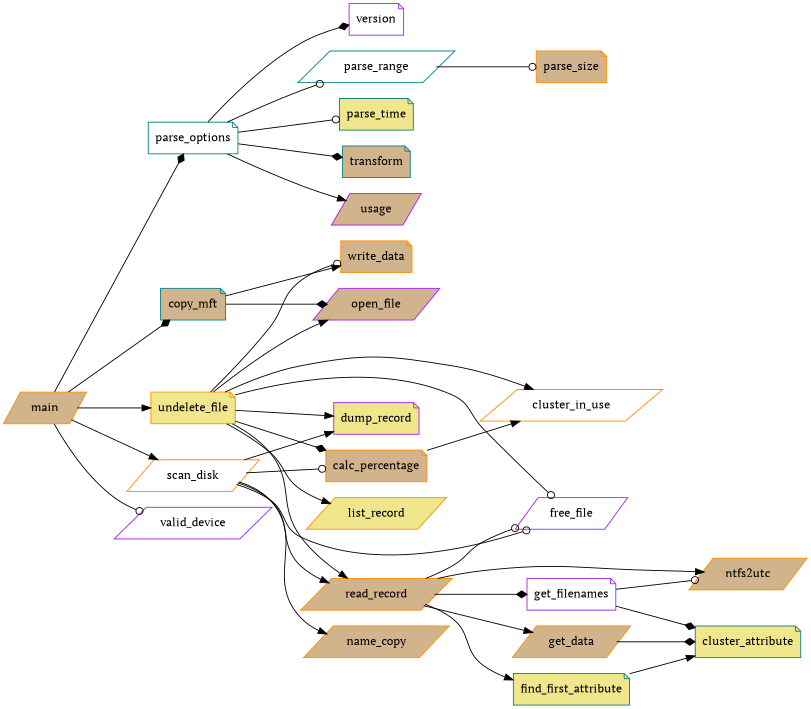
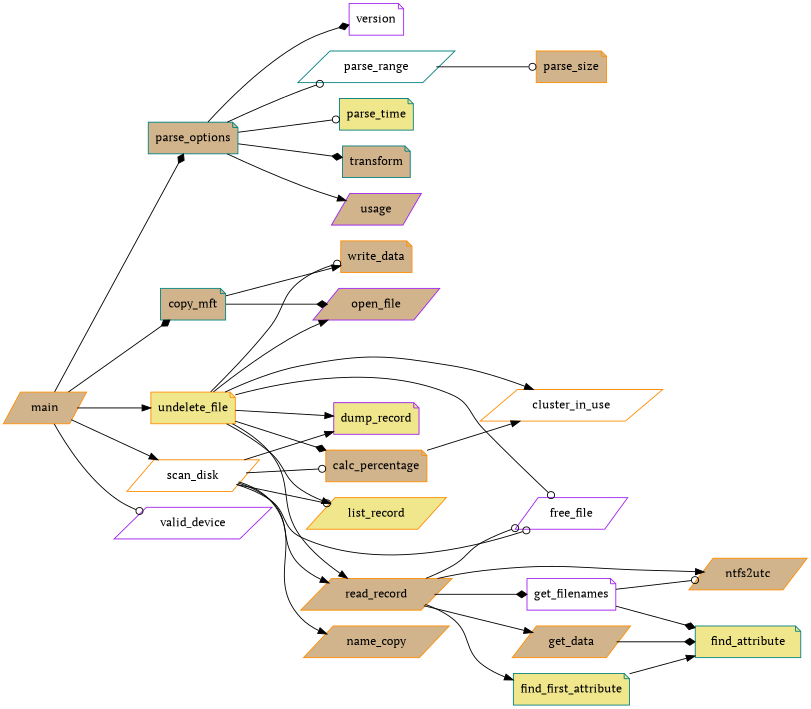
(193, 138) -> (193, 138)
none -> (280, 494)
(748, 642) -> (748, 642)
